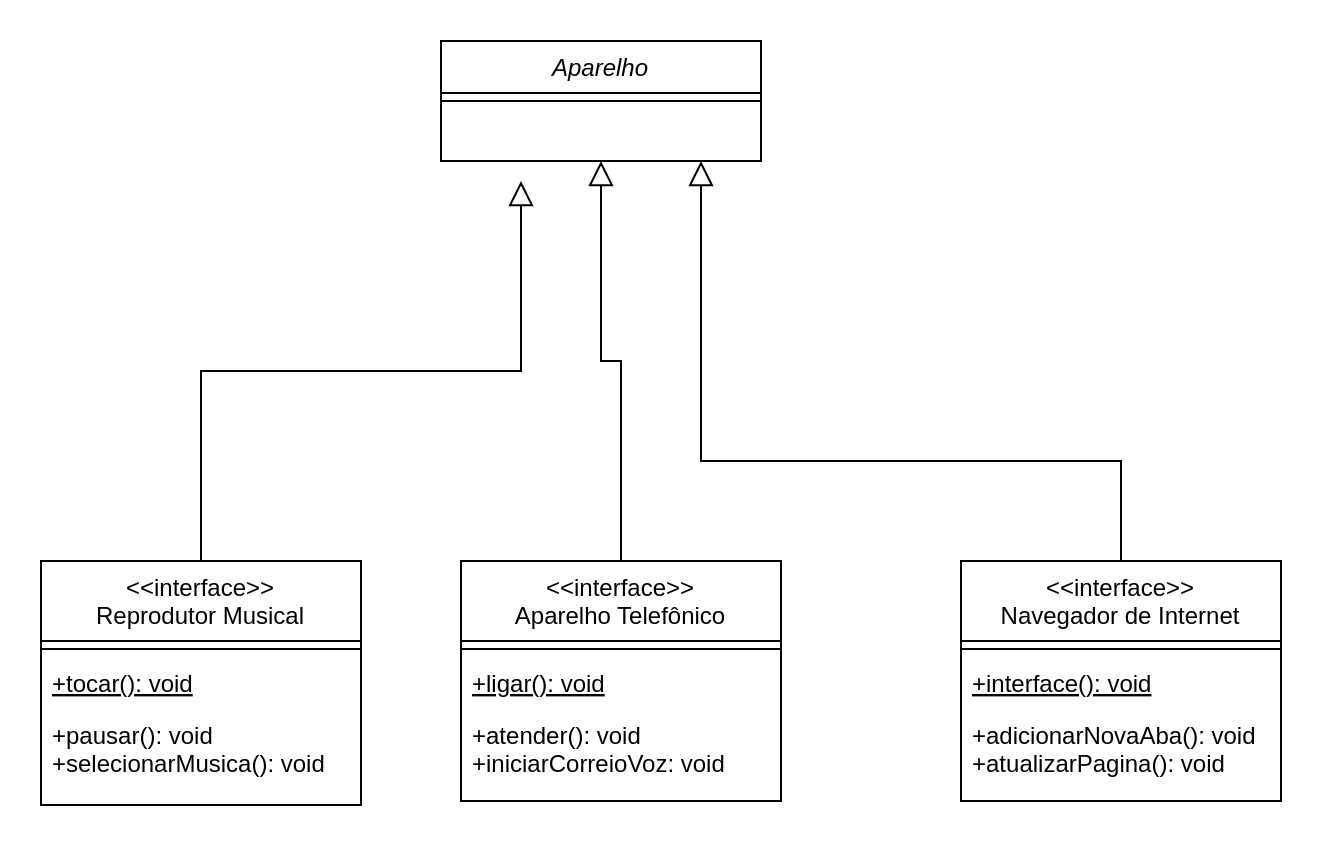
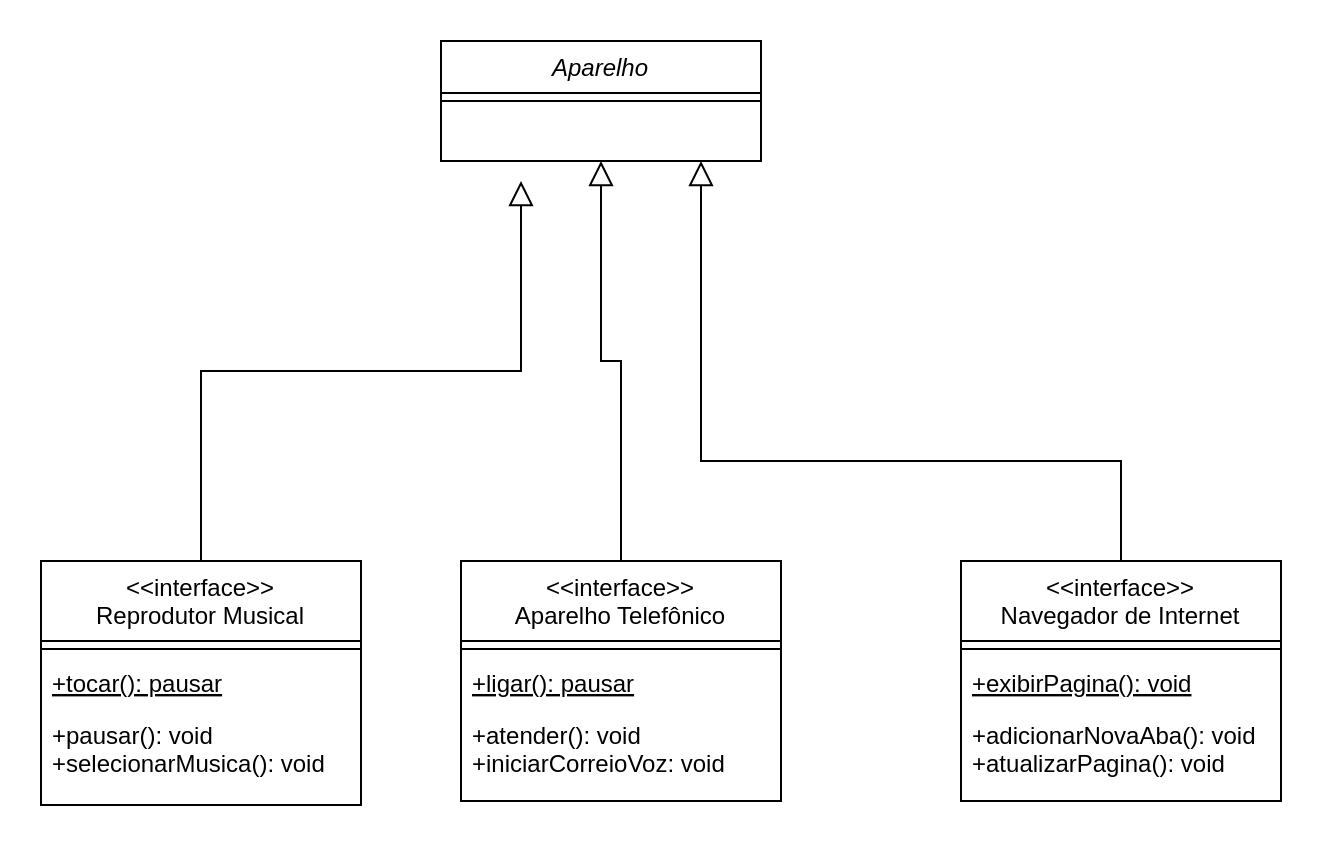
(137, 684) -> (153, 684)
(550, 684) -> (567, 684)
(1080, 684) -> (1094, 684)
